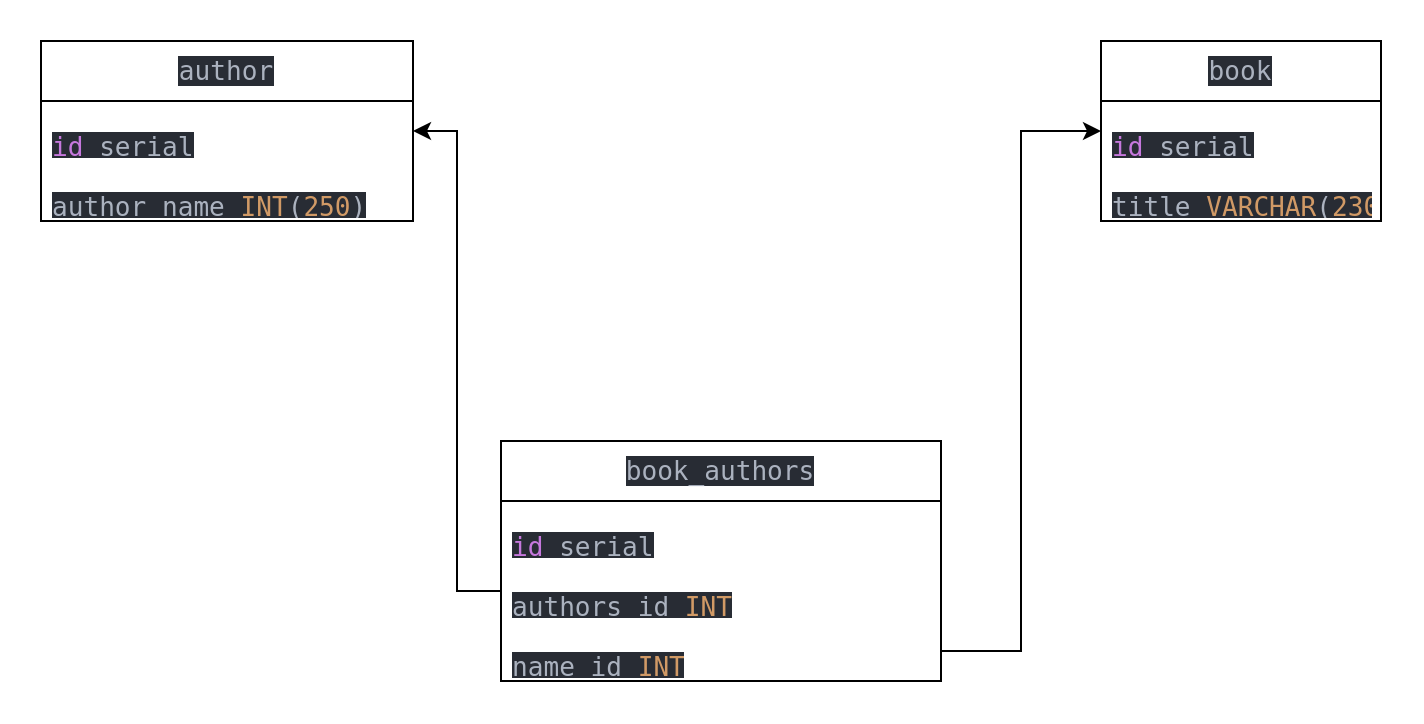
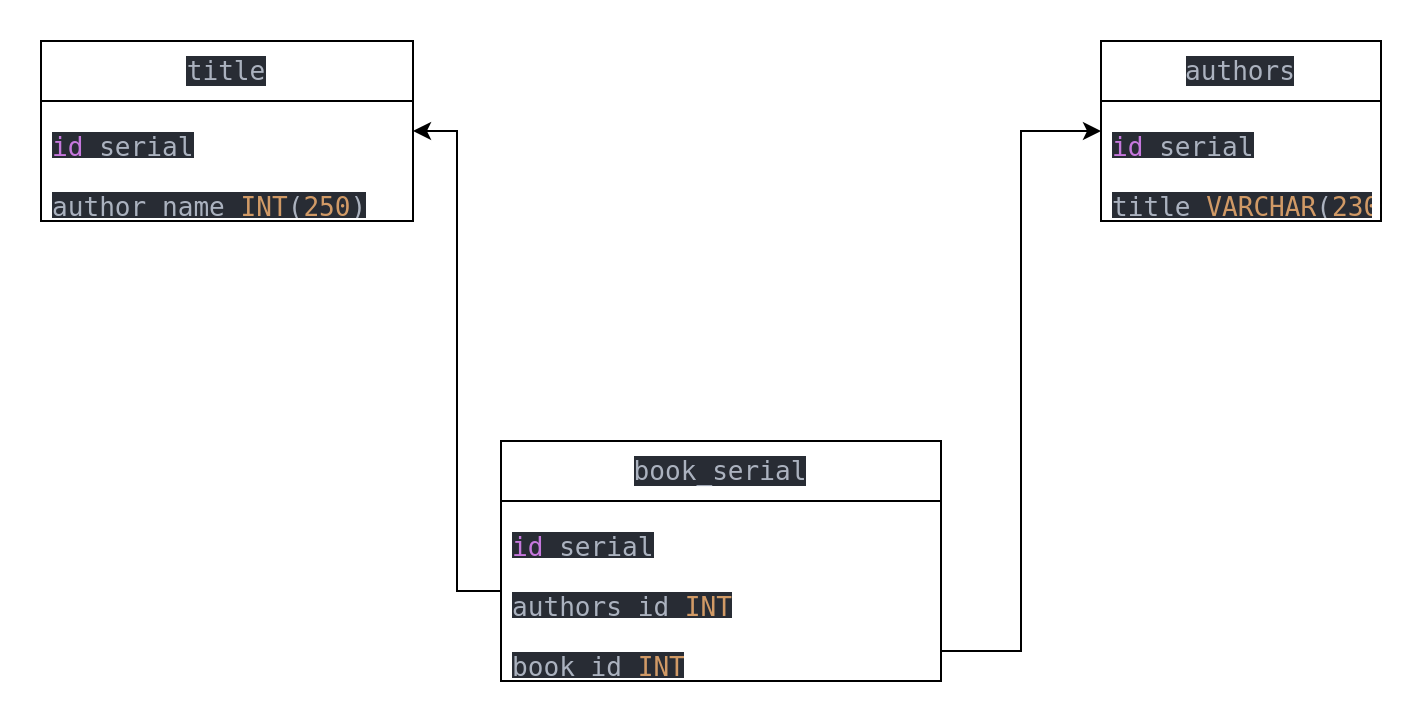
(227, 71) -> (227, 71)
(1241, 71) -> (1241, 71)
(721, 471) -> (721, 471)
(581, 651) -> (581, 651)
